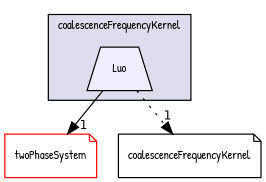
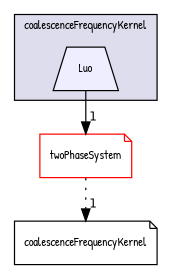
(151, 108) -> (86, 193)
